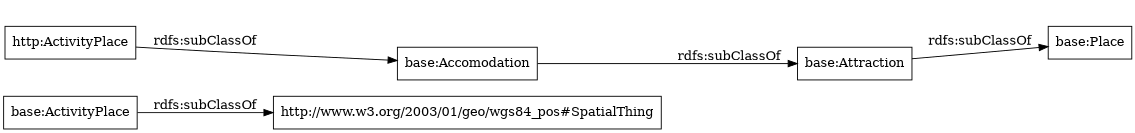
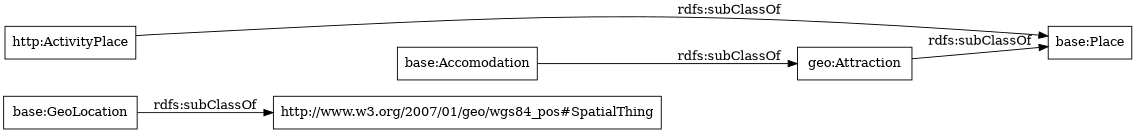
(262, 54) -> (587, 17)
(855, 64) -> (855, 64)
(70, 113) -> (70, 113)
(467, 113) -> (467, 113)
